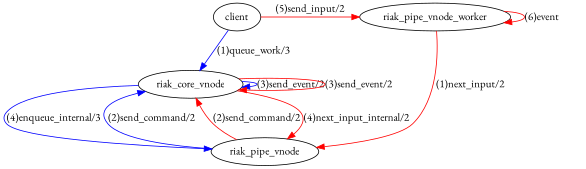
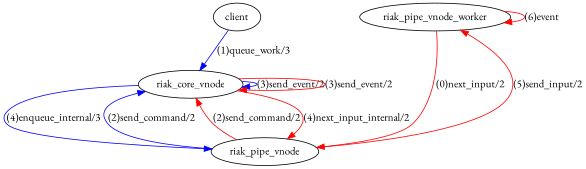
(306, 17) -> (457, 125)
(470, 84) -> (470, 84)
